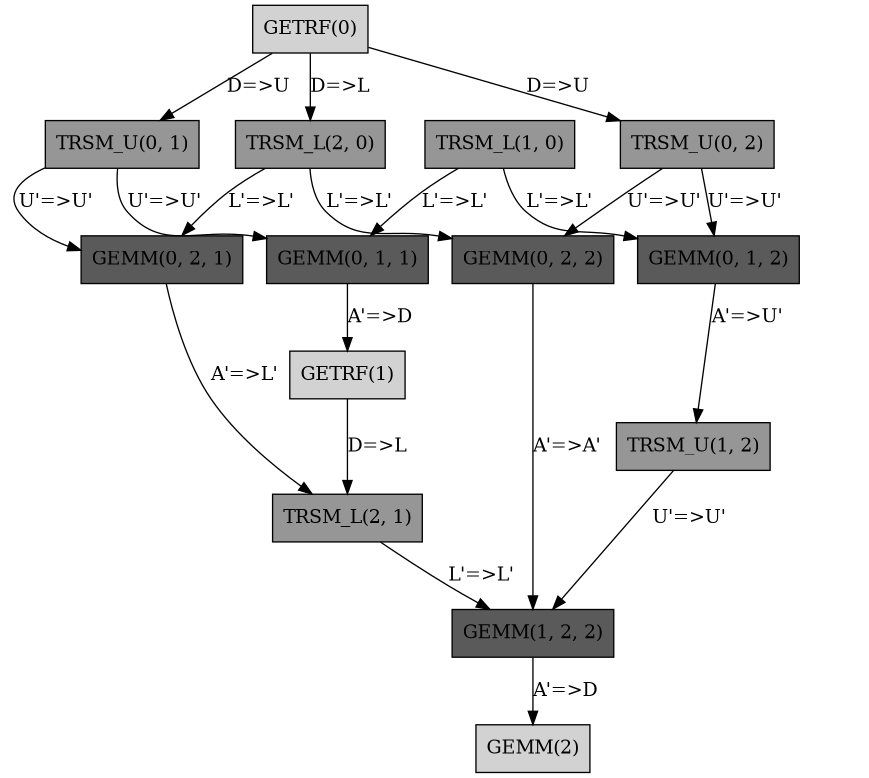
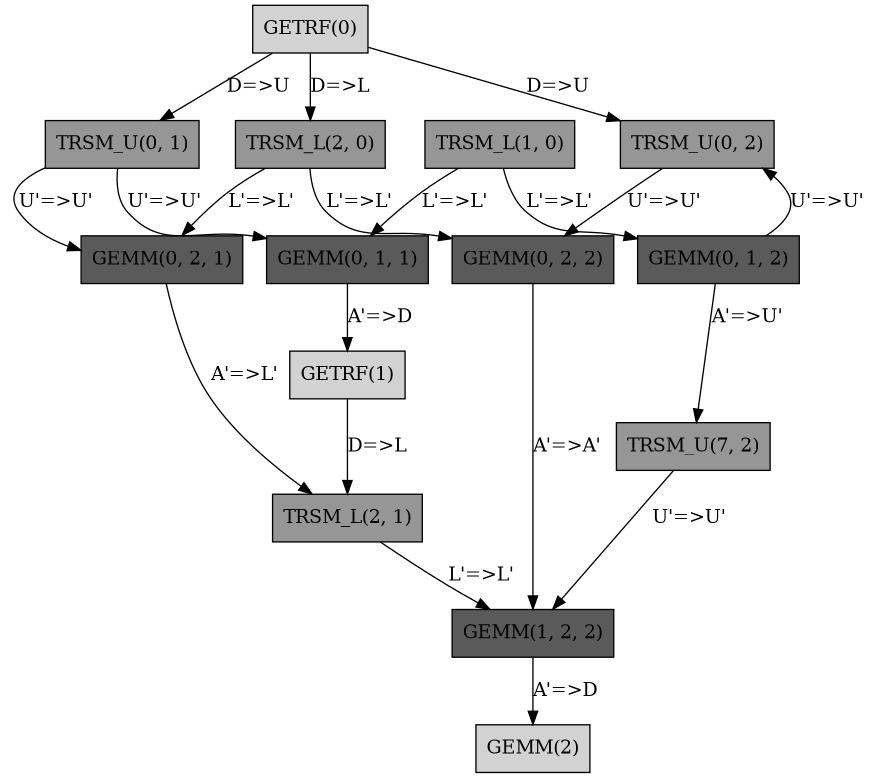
(707, 195) -> (790, 208)
(693, 447) -> (693, 447)
